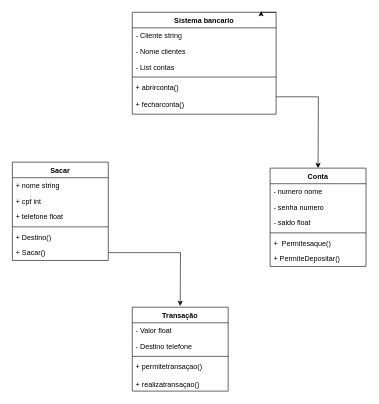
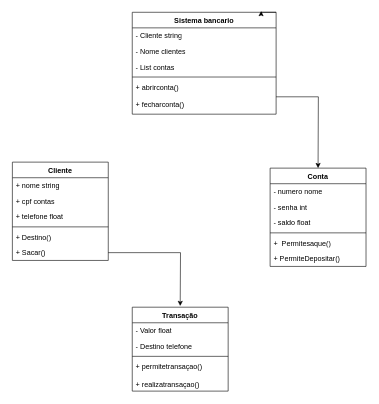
(60, 171) -> (60, 171)
(31, 202) -> (38, 202)
(300, 208) -> (293, 208)
